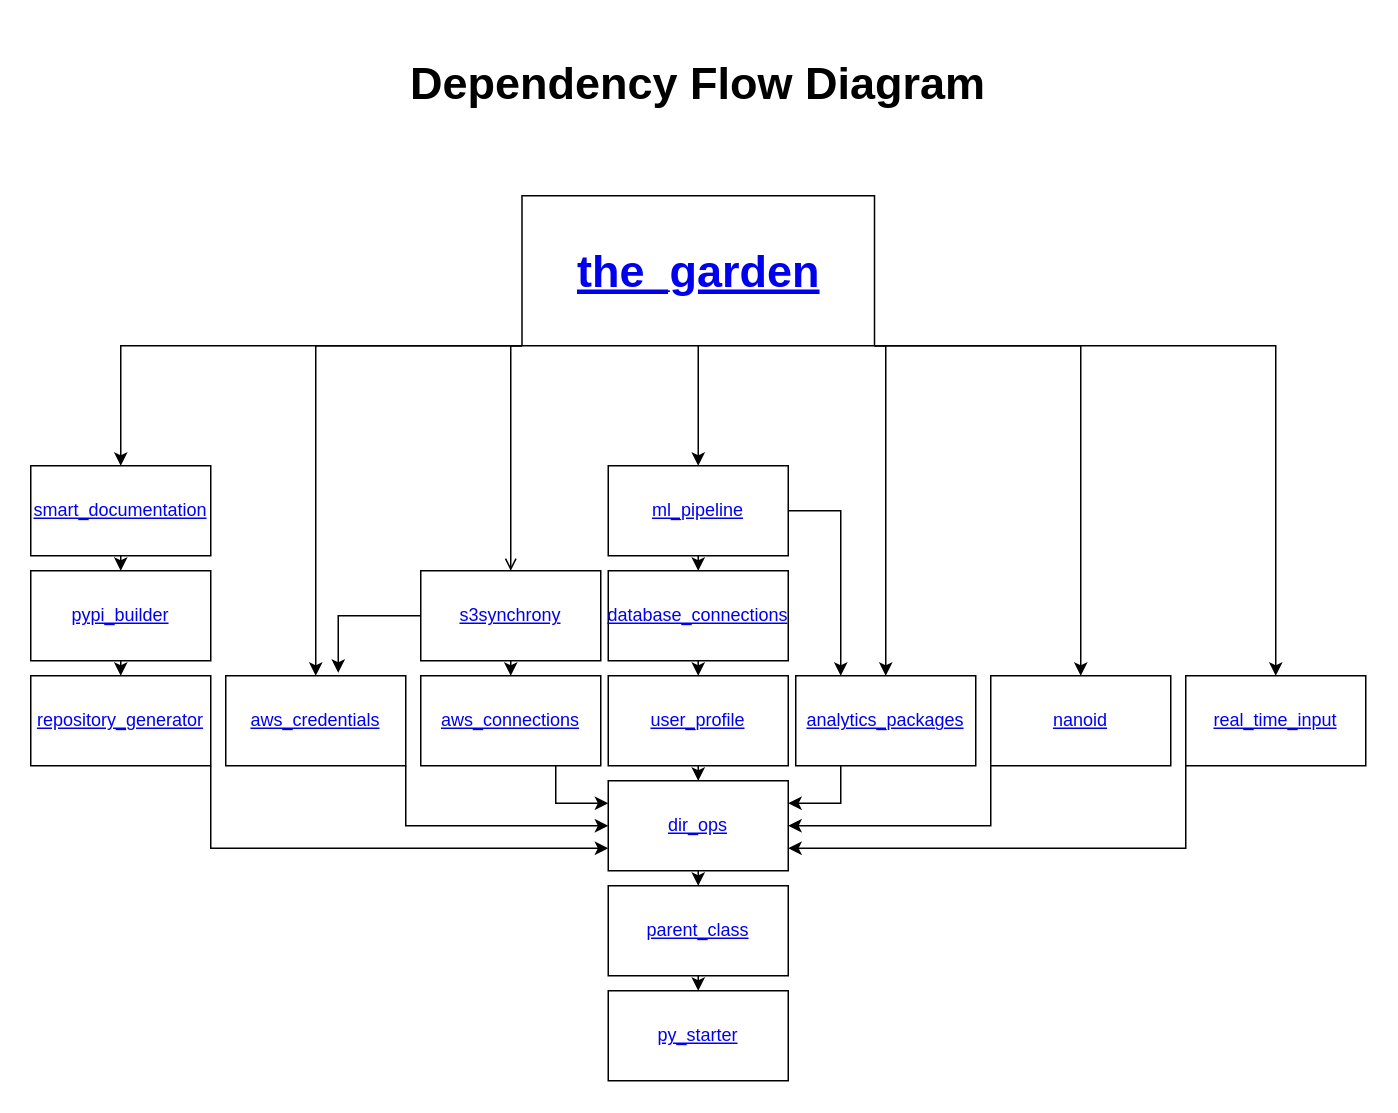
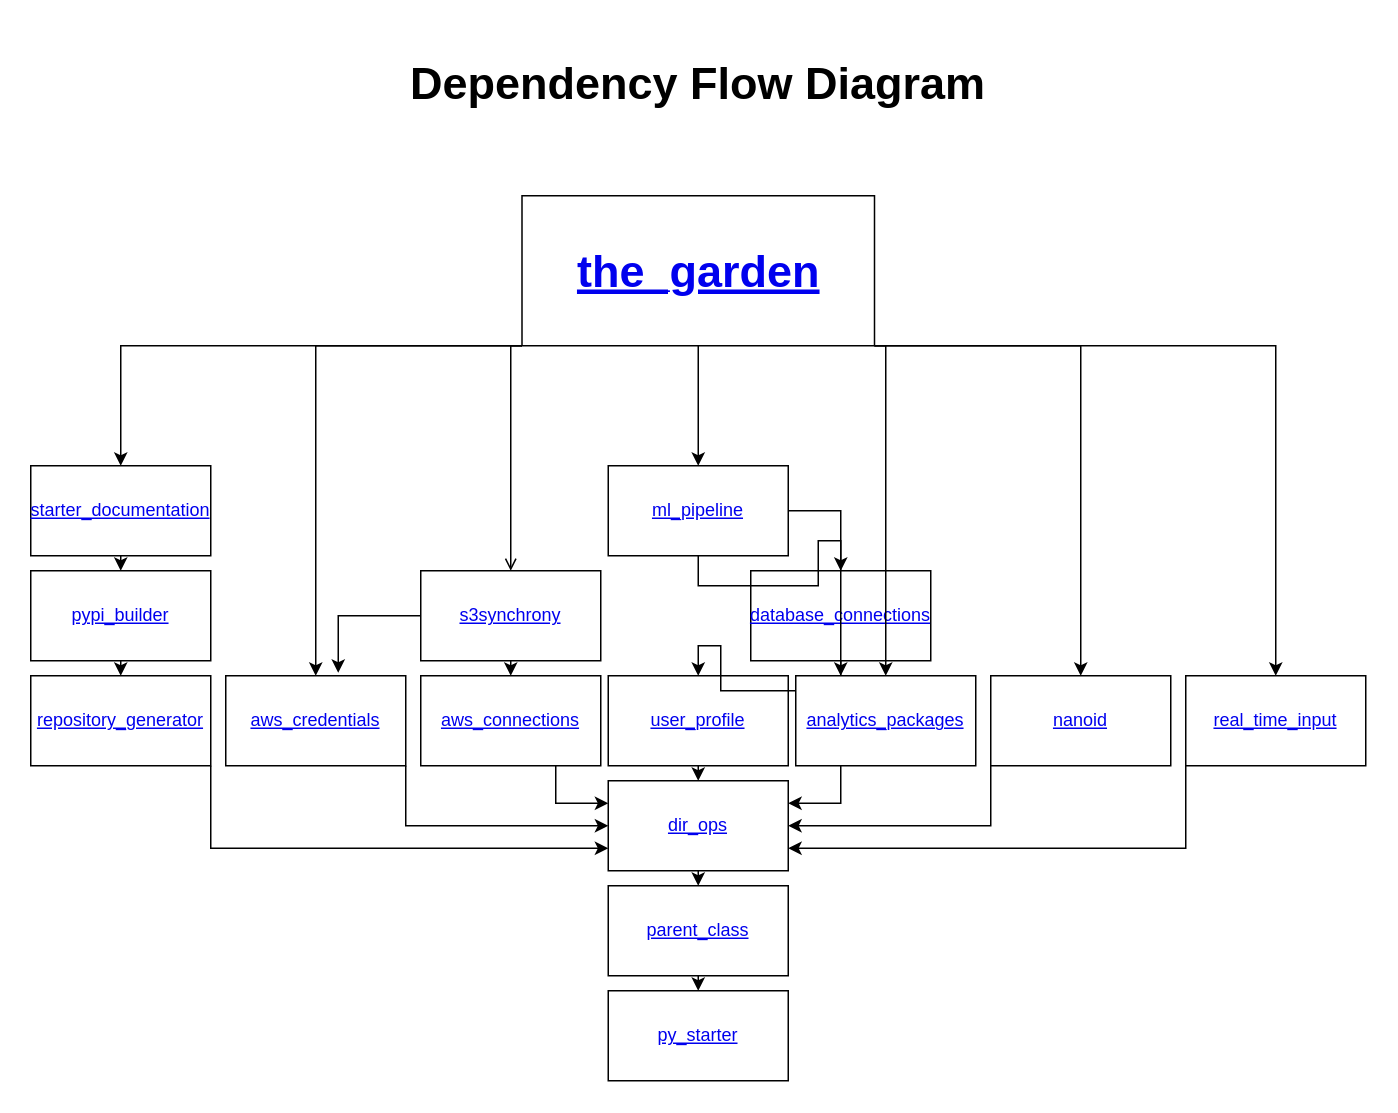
(121, 511) -> (121, 511)
(698, 616) -> (841, 616)
